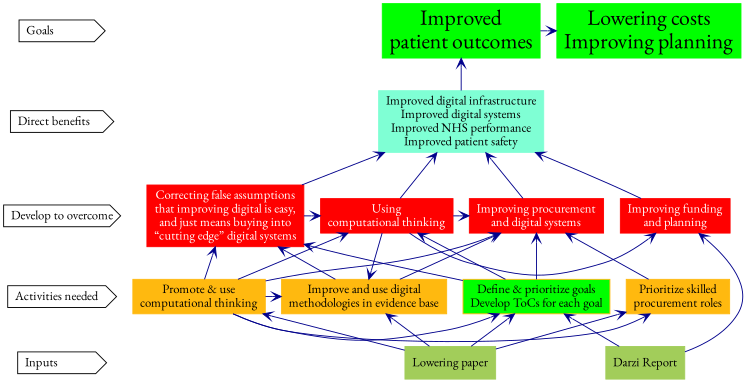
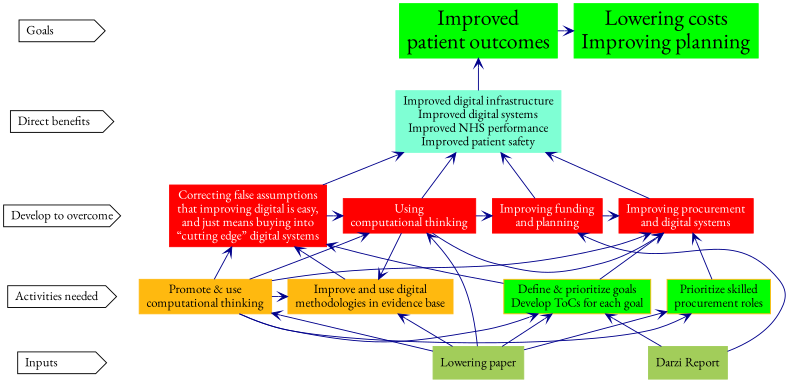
(466, 258) -> (465, 289)
(442, 260) -> (606, 216)
(678, 297) -> (719, 297)
